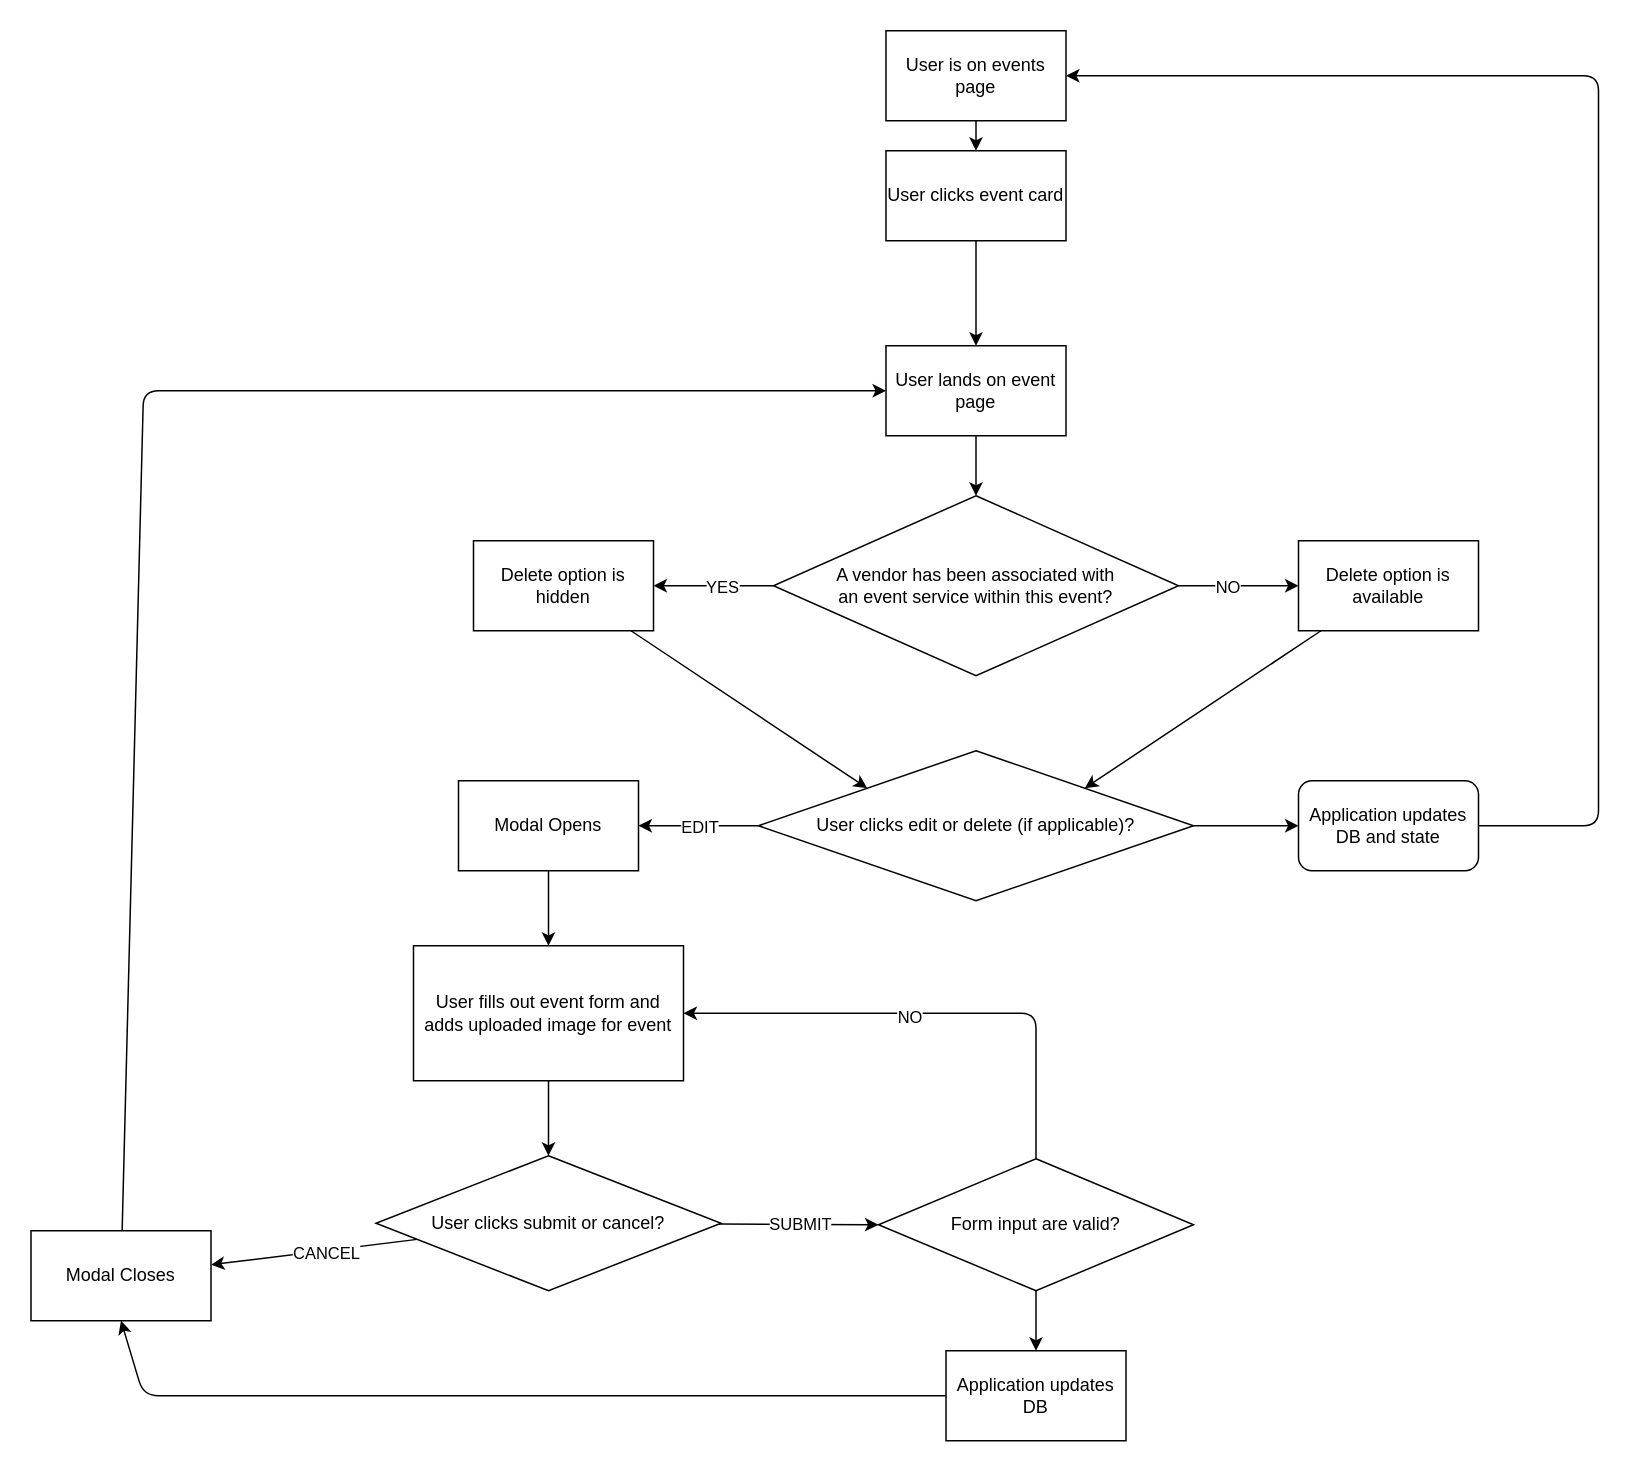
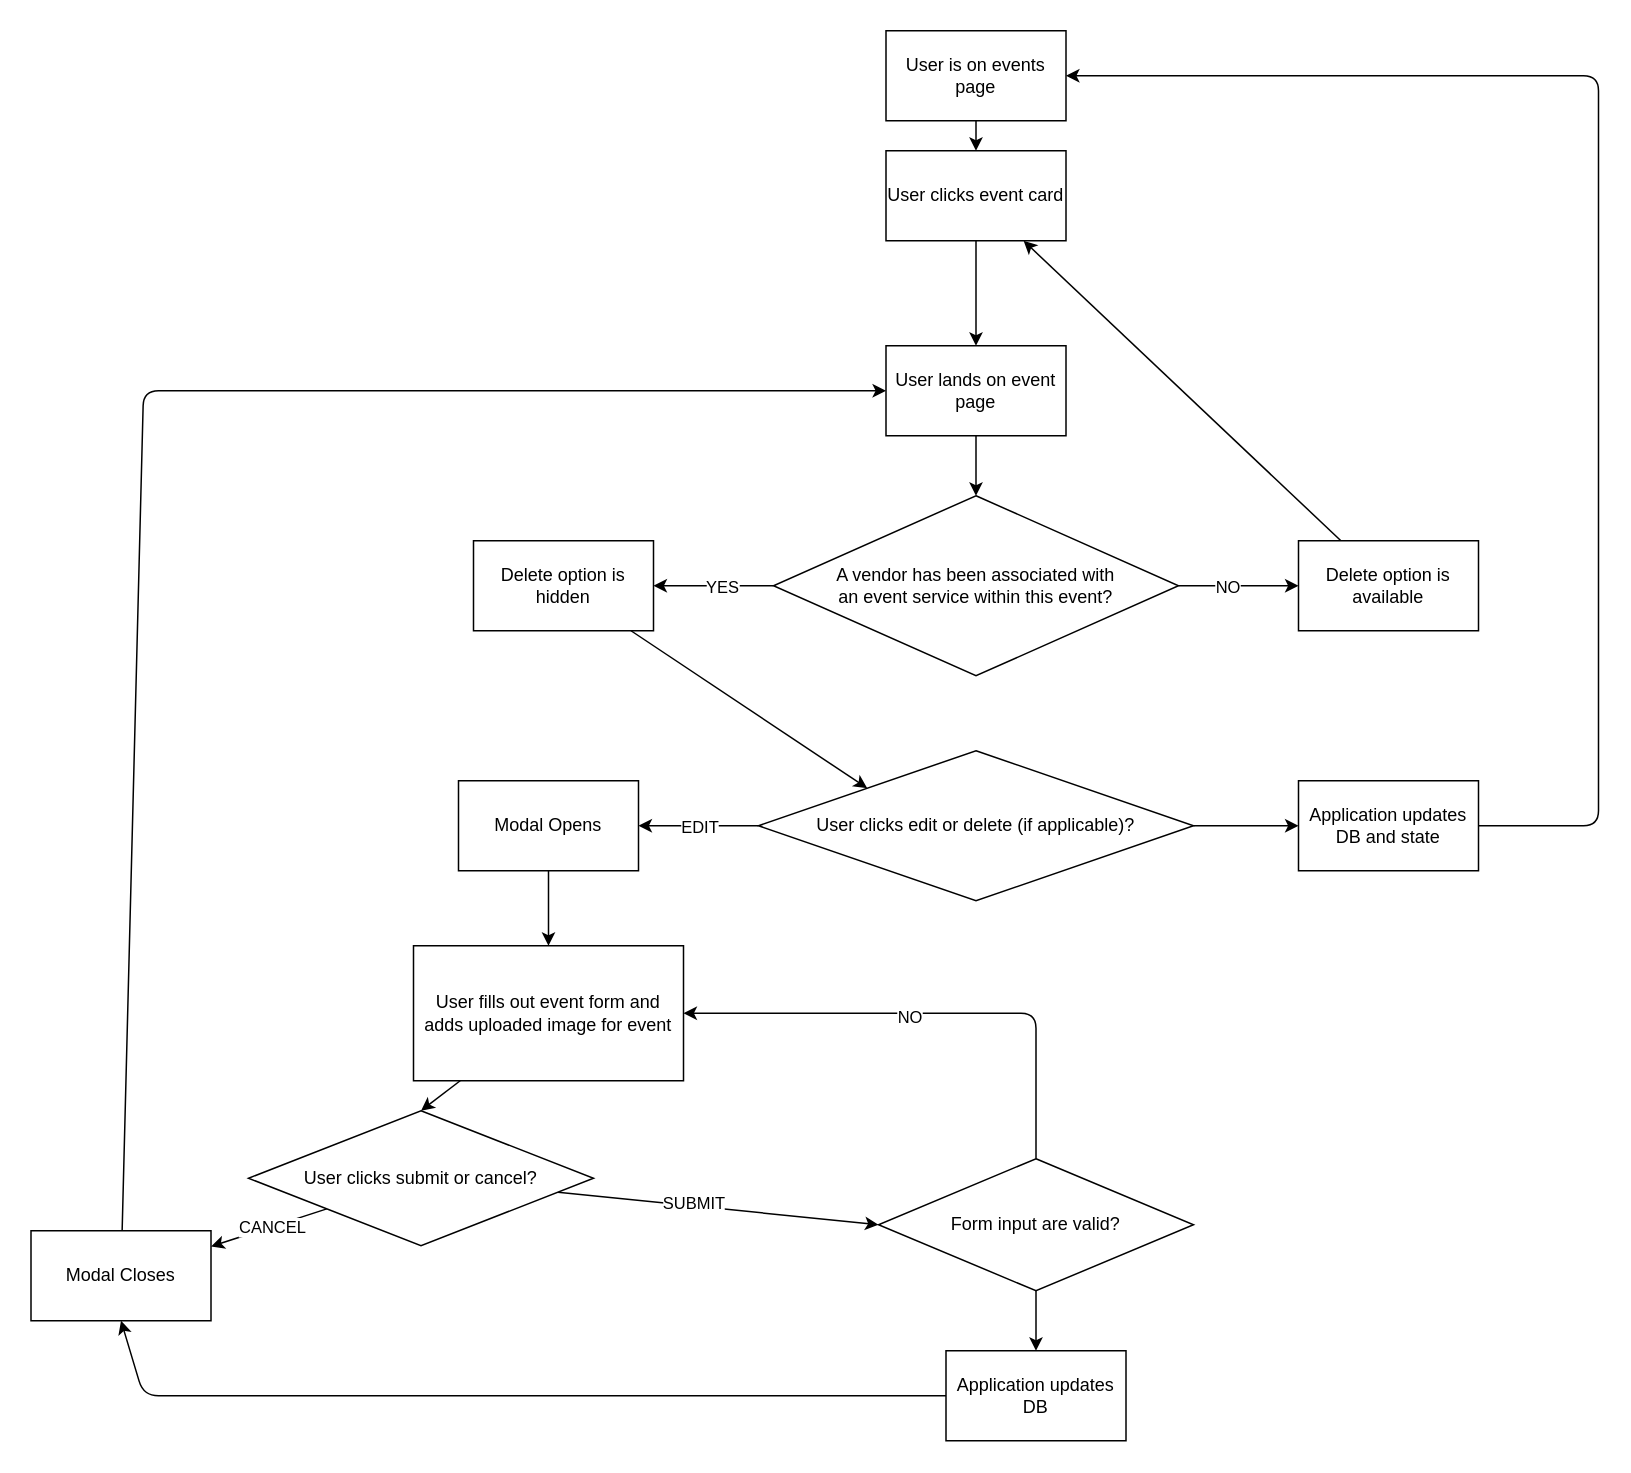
(1207, 707) -> (1186, 394)
(1388, 826) -> (1388, 826)
(548, 1223) -> (421, 1178)
